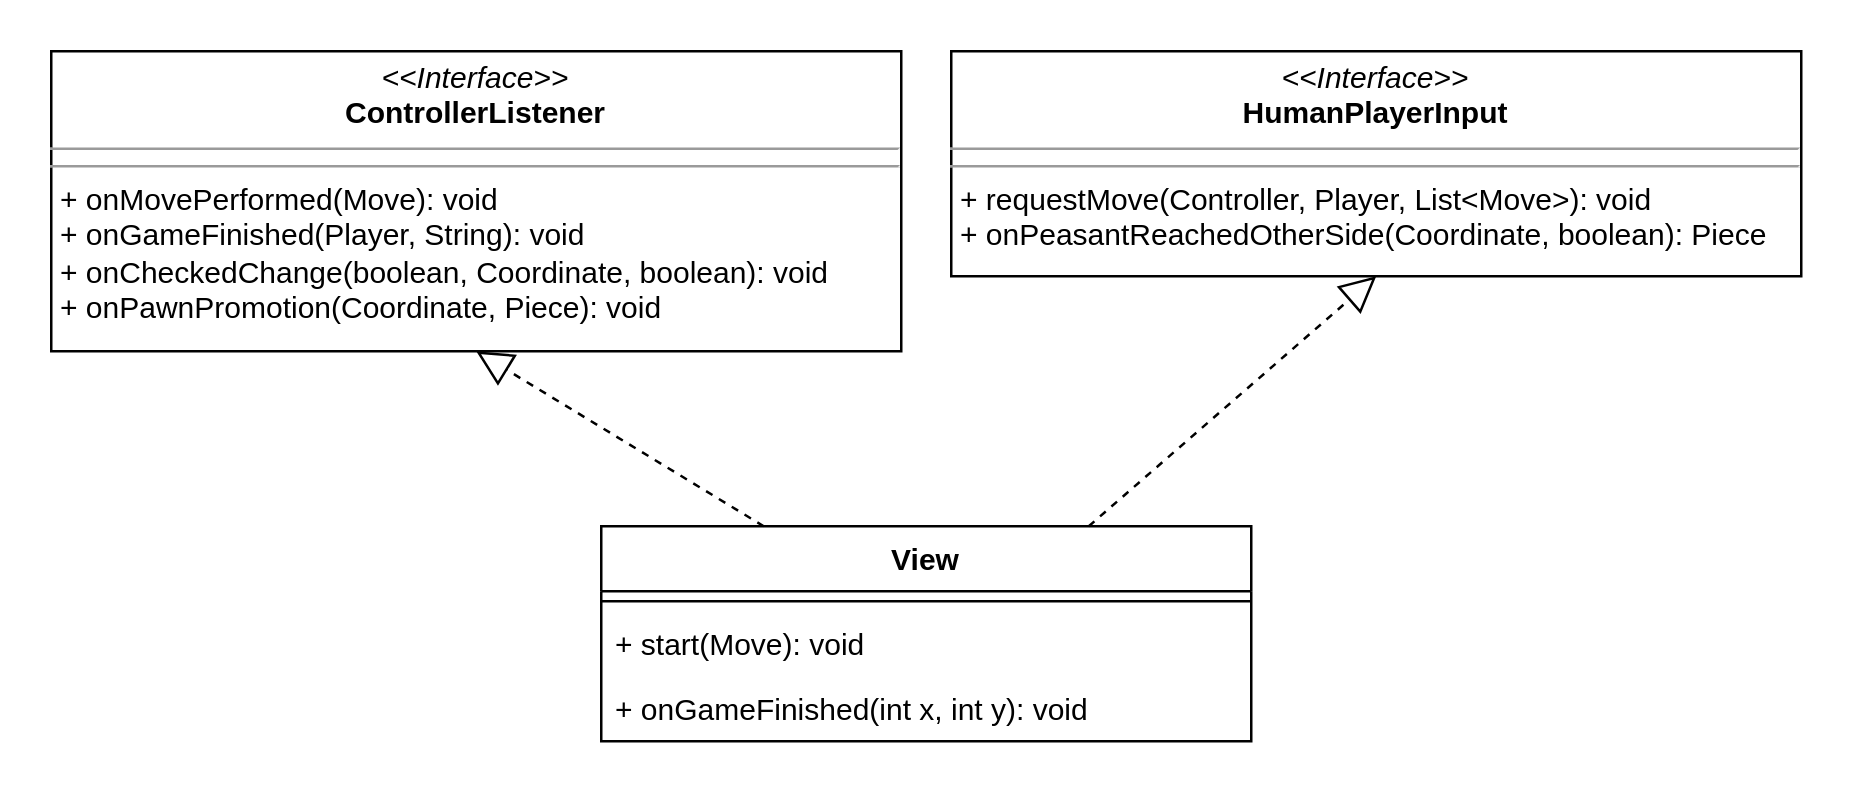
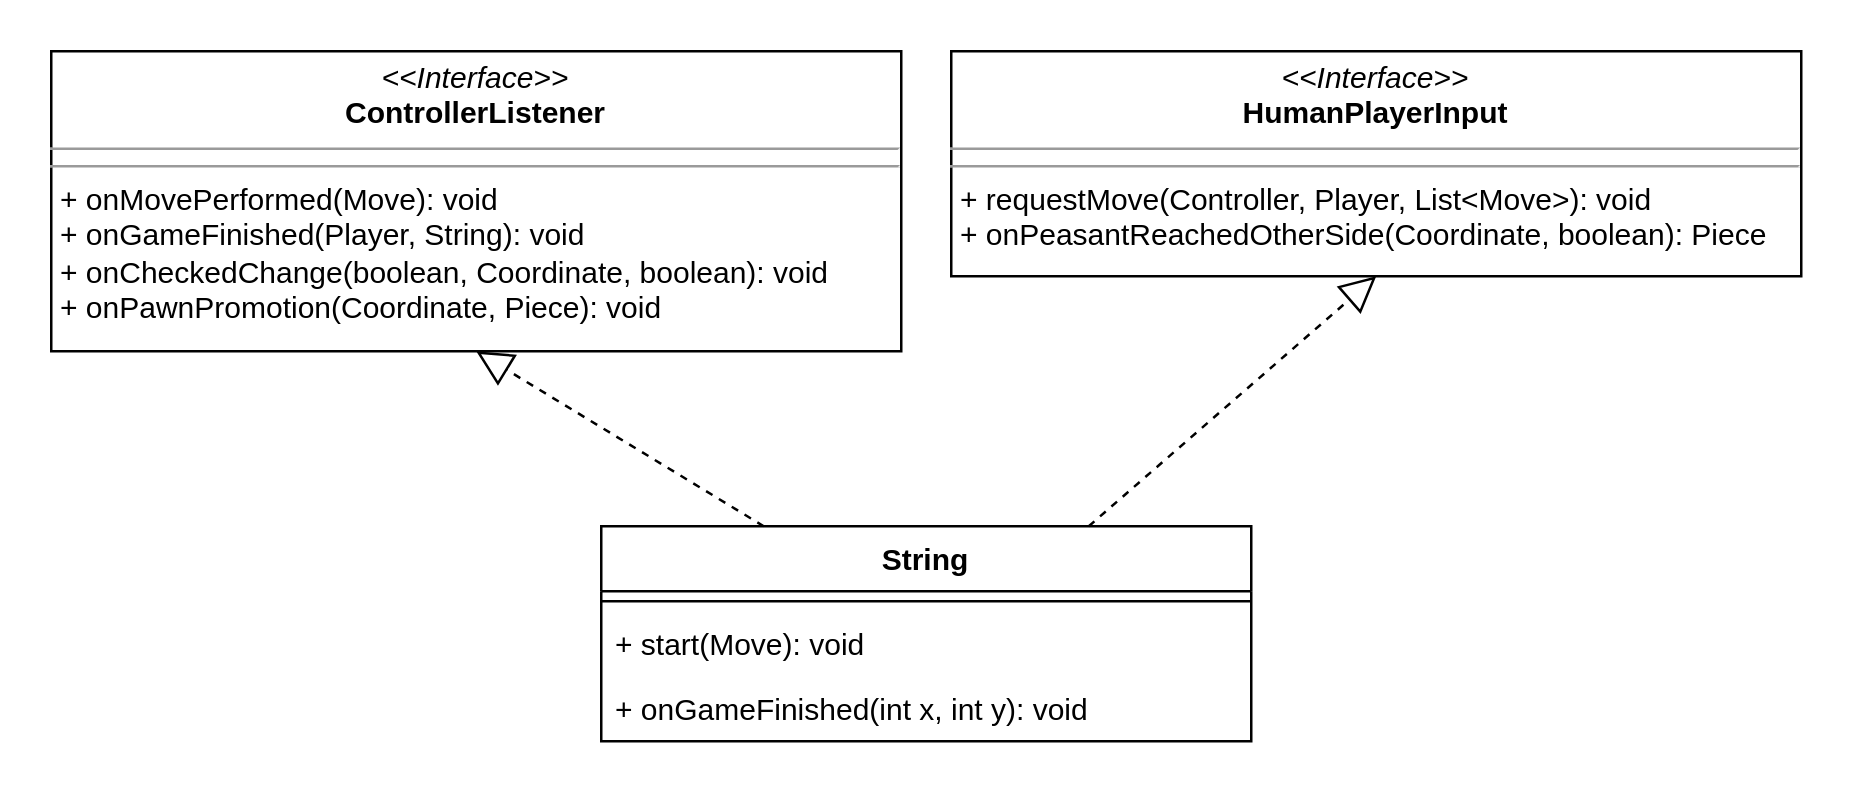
(925, 560) -> (925, 560)
